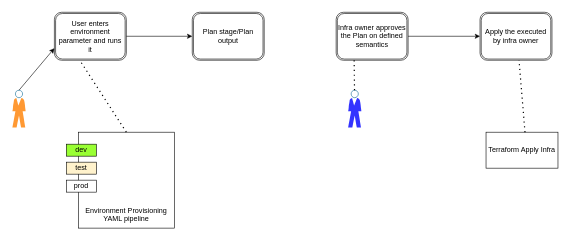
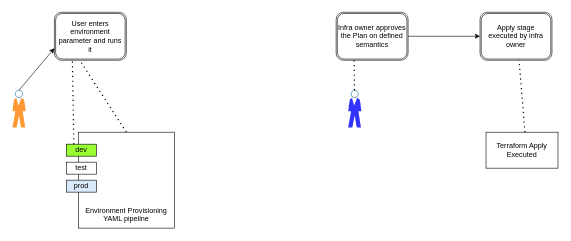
(186, 36) -> none
(228, 36) -> none
(516, 36) -> (516, 36)
none -> (73, 102)
(522, 150) -> (522, 150)
(81, 168) -> (81, 168)
(81, 186) -> (81, 186)
